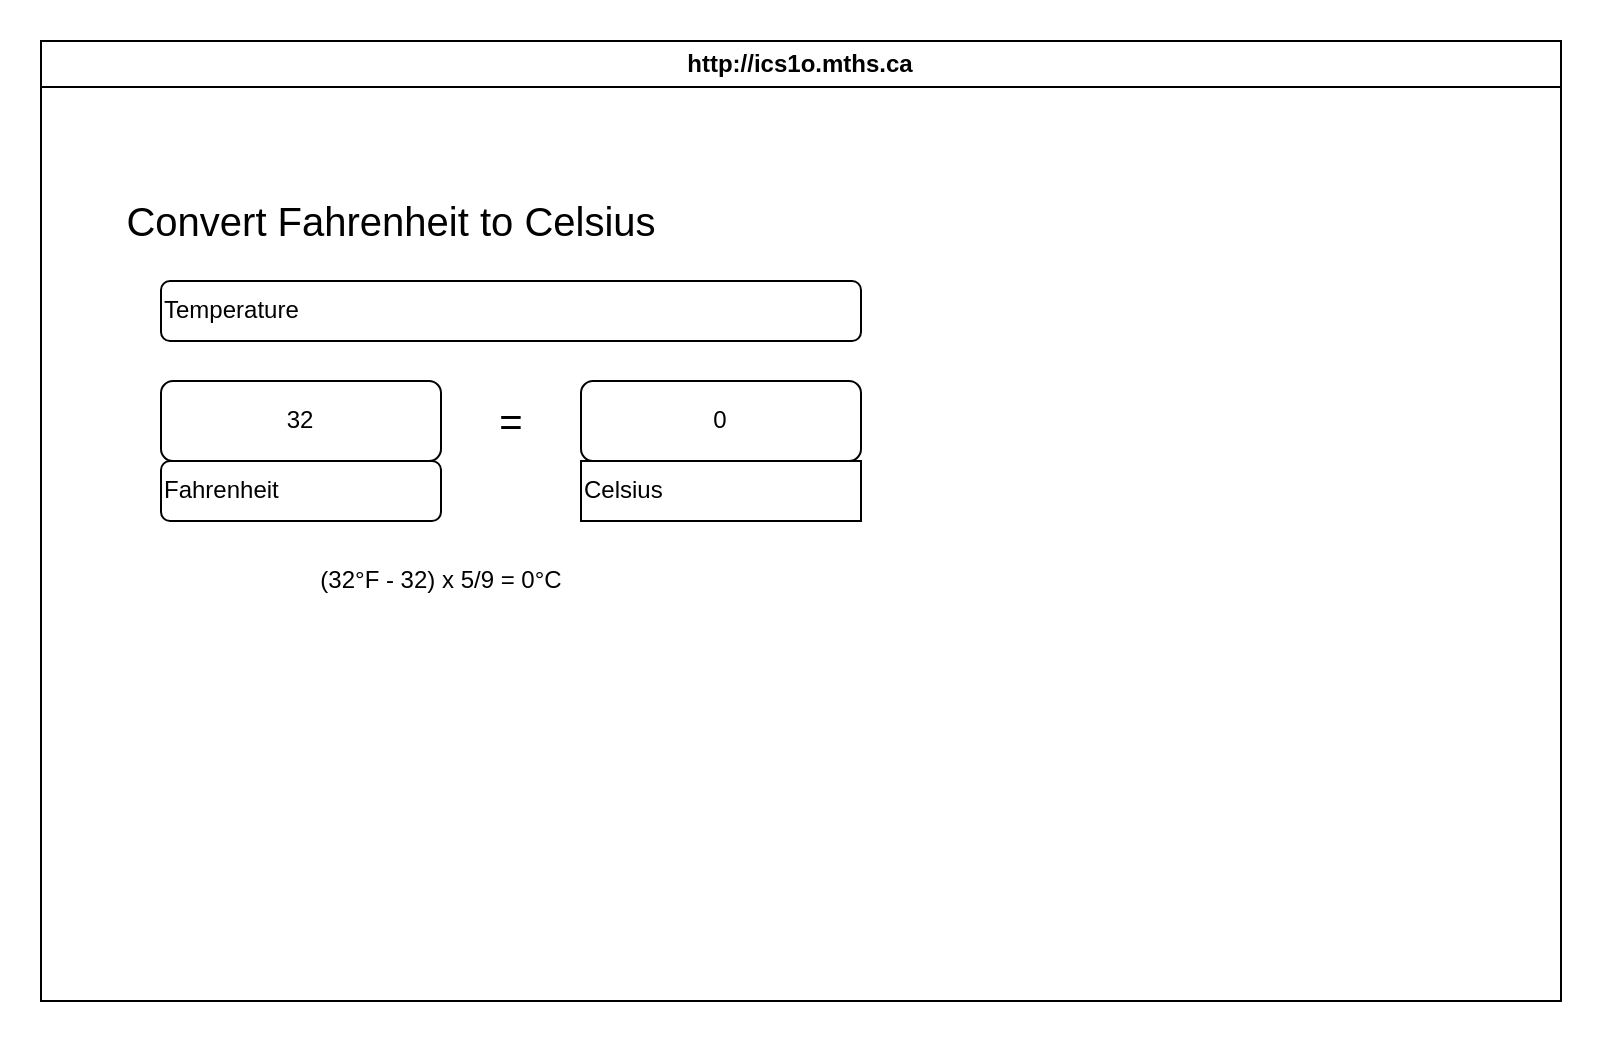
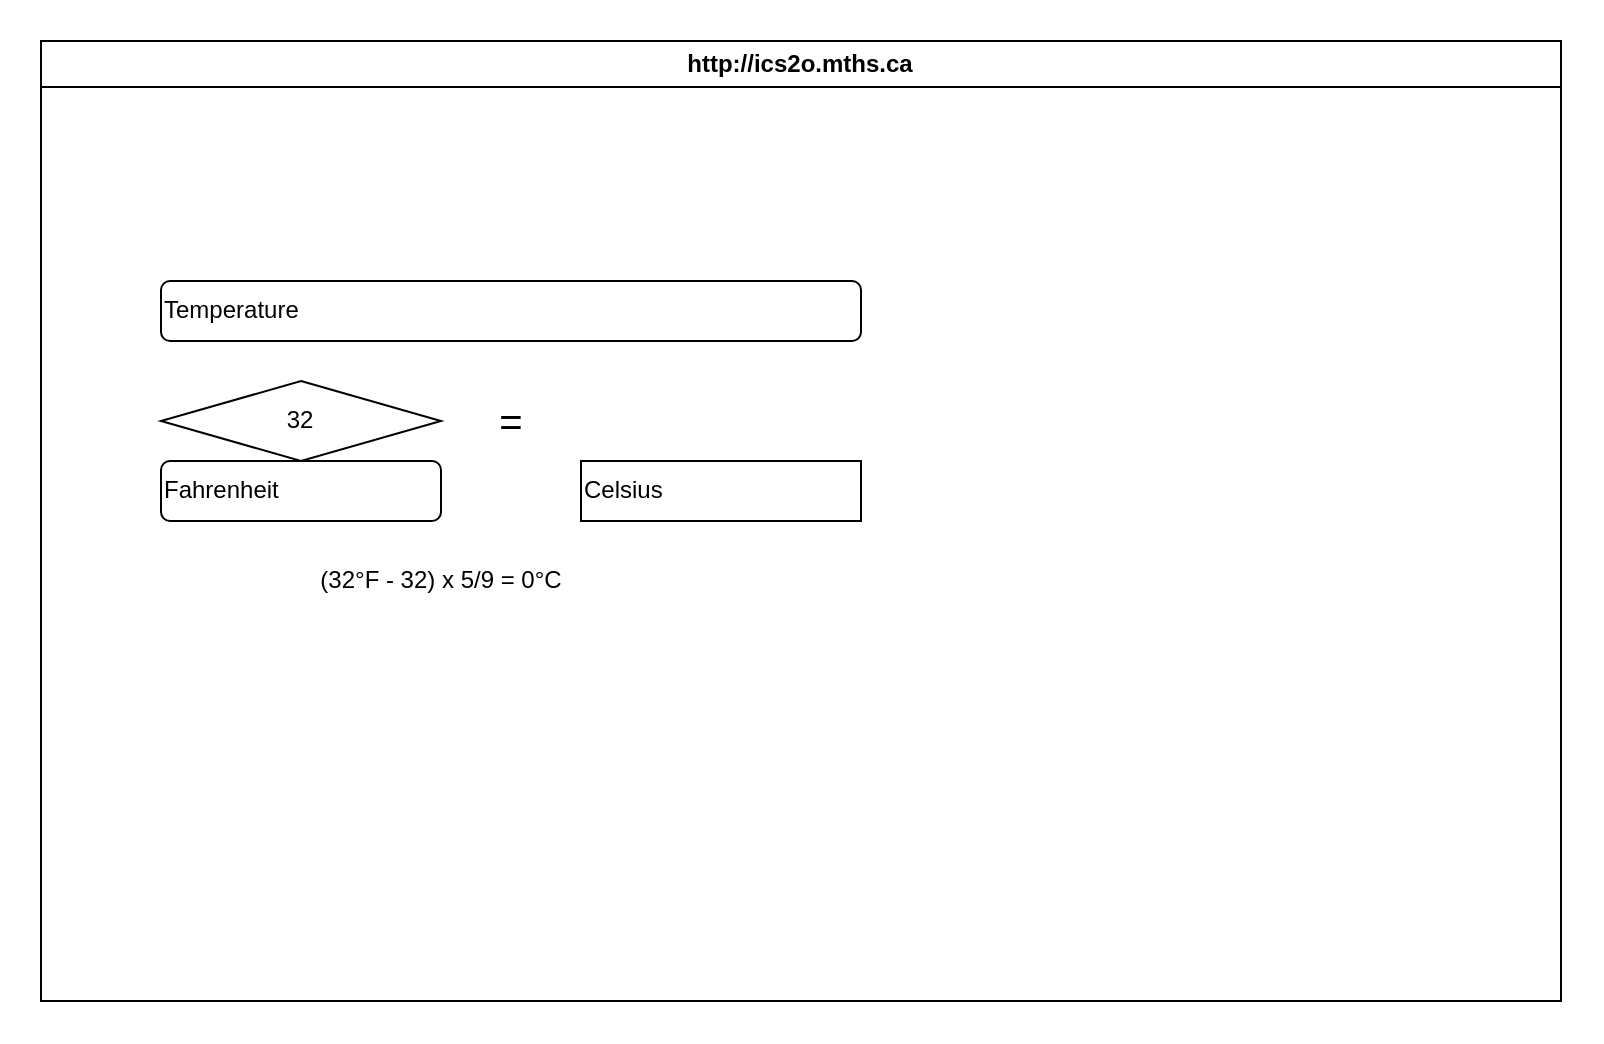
(801, 65) -> (801, 65)
(391, 221) -> none
(301, 421) -> (301, 421)
(721, 421) -> none
